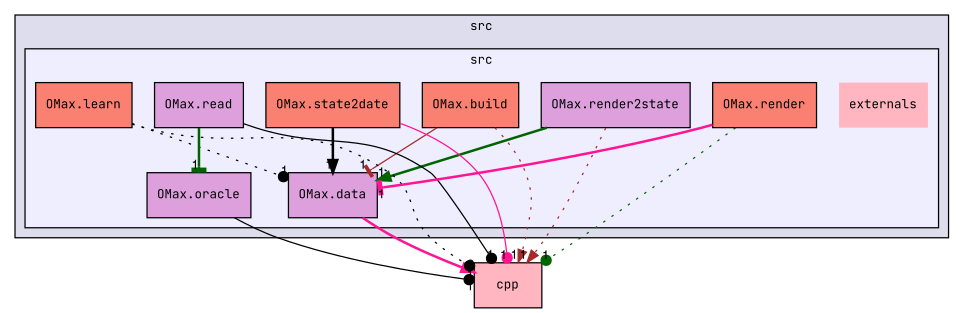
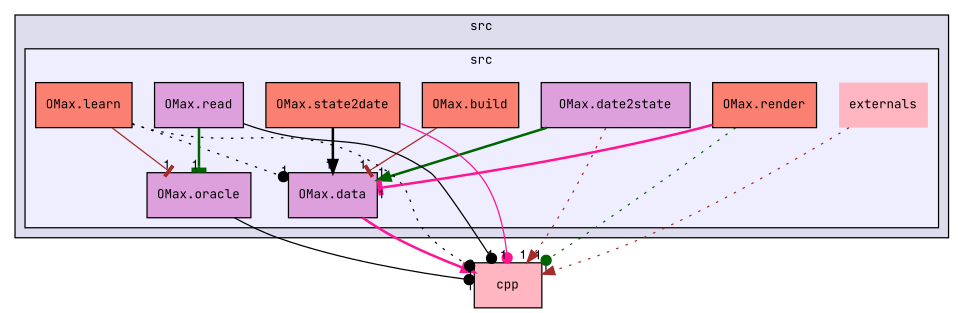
(616, 105) -> (616, 105)
none -> (139, 148)
(529, 184) -> (706, 208)
